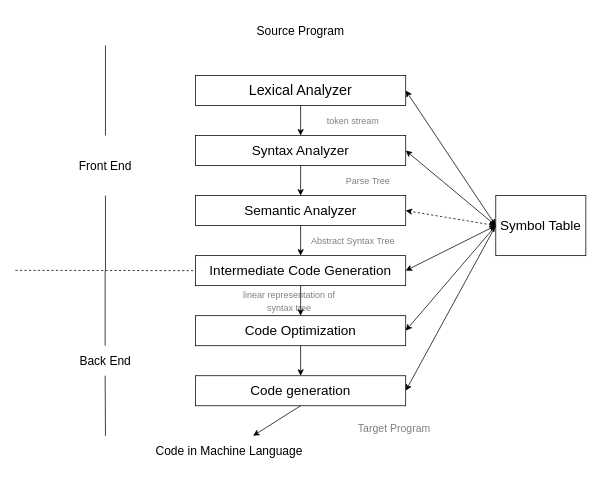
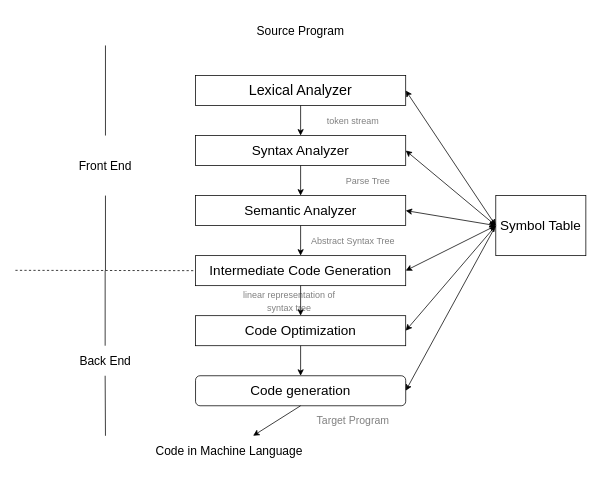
(450, 218) -> (450, 218)
(300, 390) -> (300, 390)
(394, 428) -> (353, 420)
